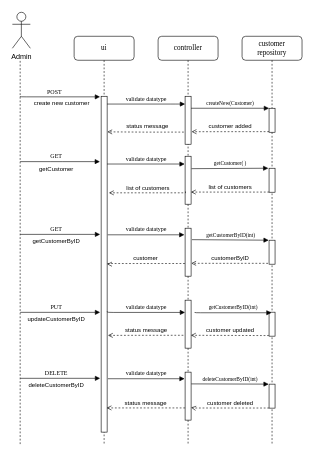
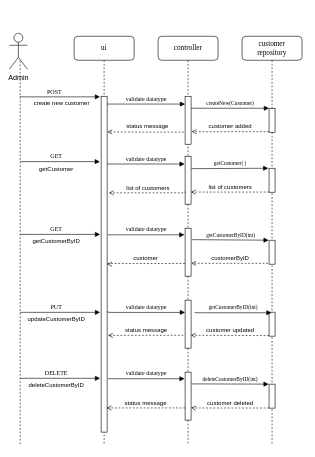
(21, 30) -> (18, 51)
